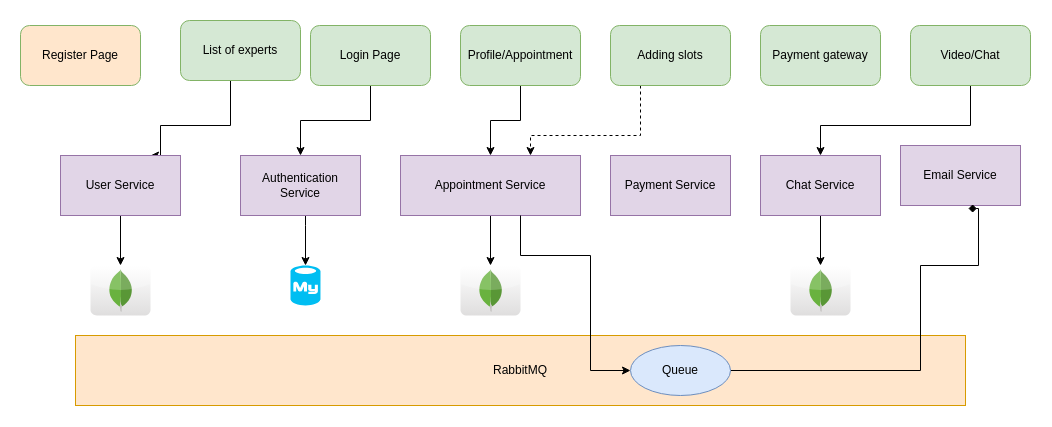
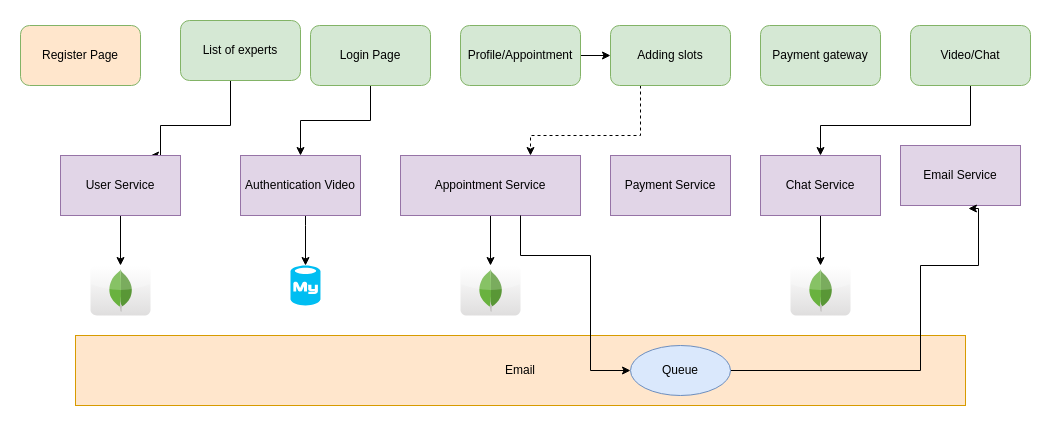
(510, 121) -> (600, 56)
(301, 186) -> (301, 186)
(979, 210) -> (979, 210)
(521, 371) -> (521, 371)
